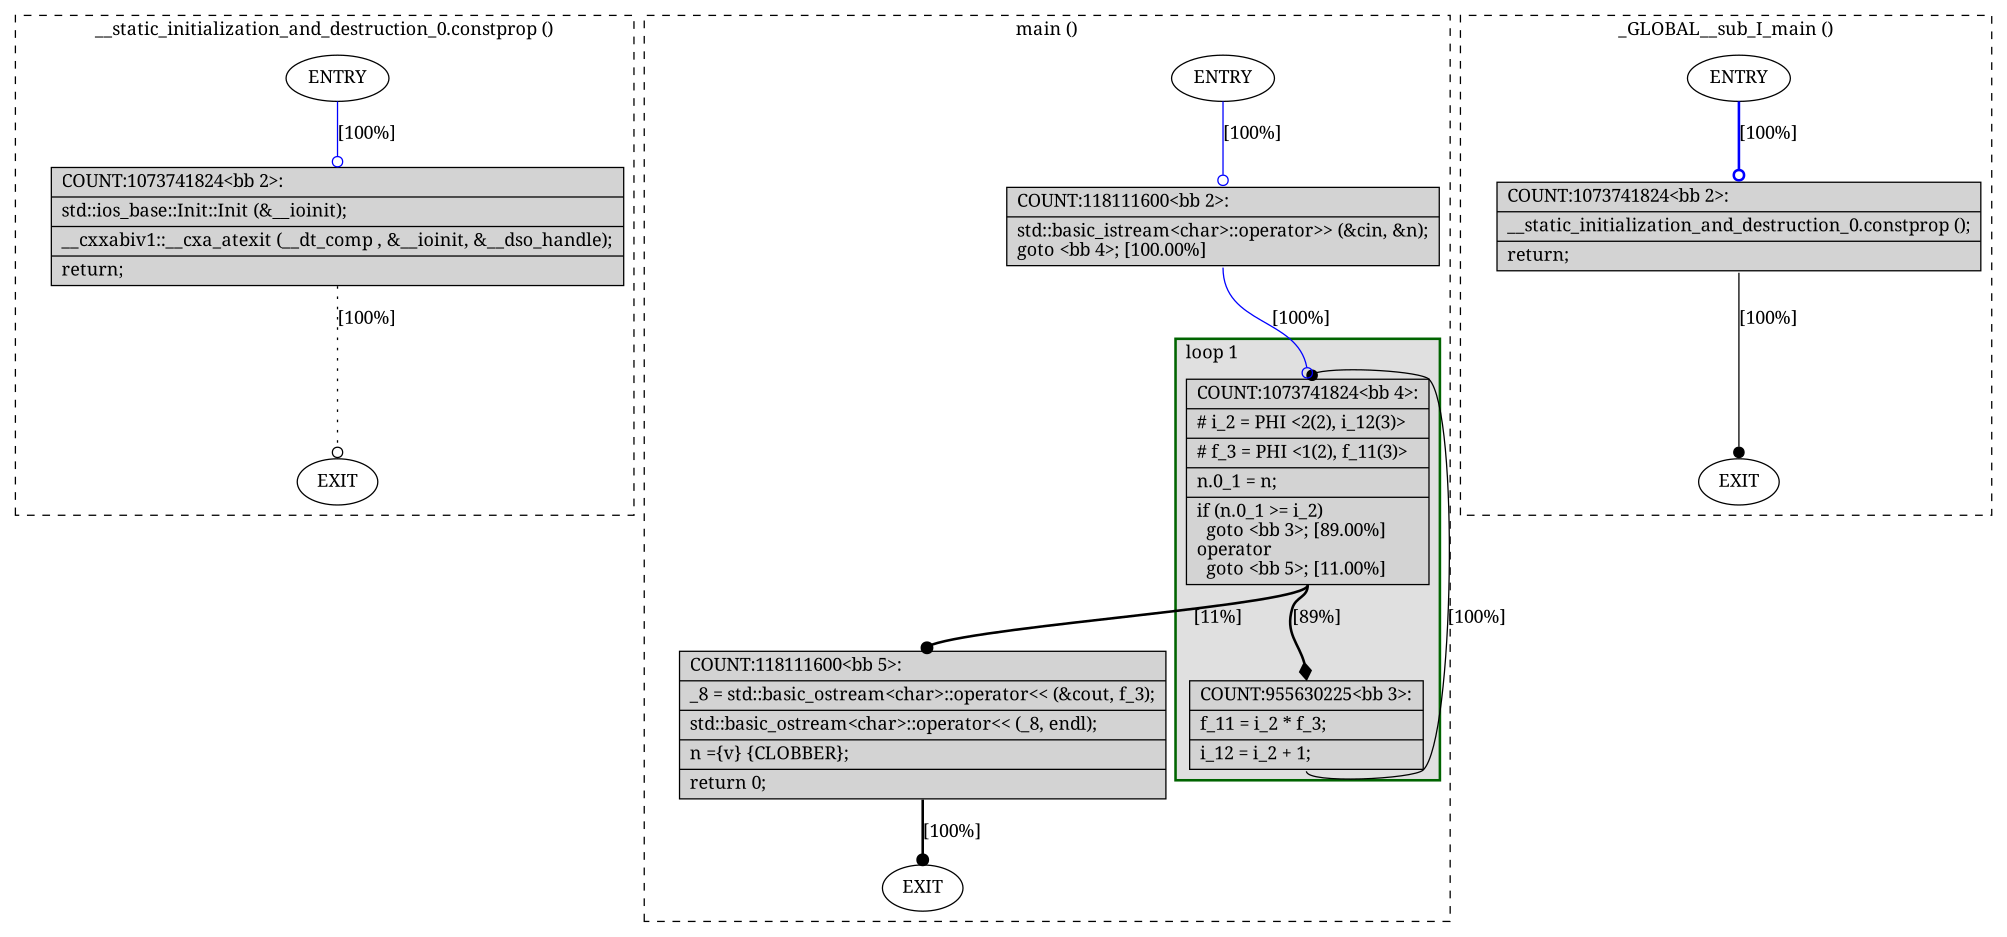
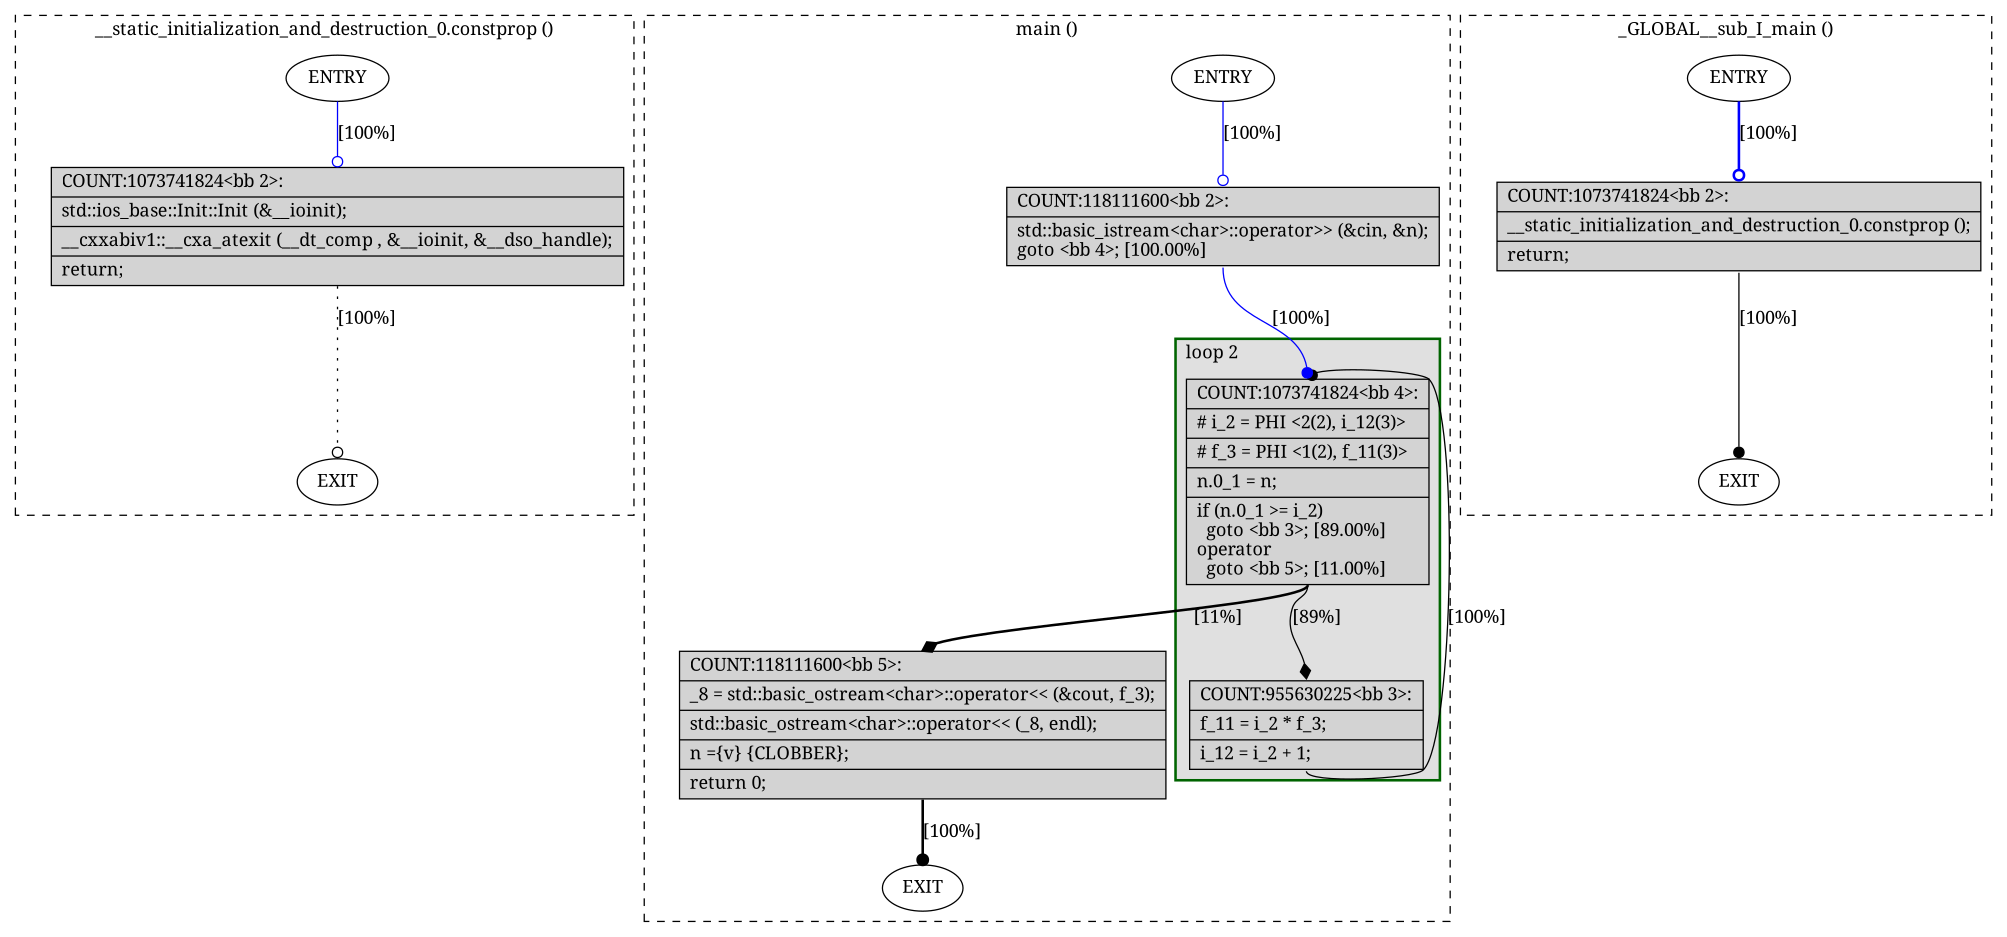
(1261, 320) -> (1261, 320)
(1212, 354) -> (1212, 354)
(1120, 617) -> (1123, 617)
(1290, 623) -> (1290, 623)
